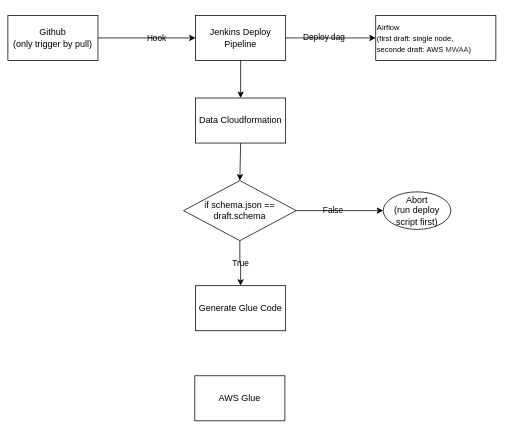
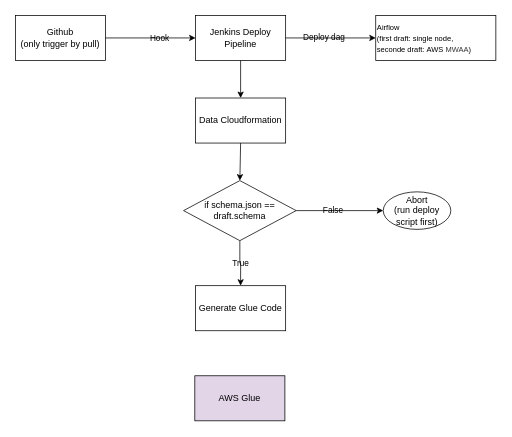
(53, 38) -> (60, 38)
(240, 398) -> (240, 398)
